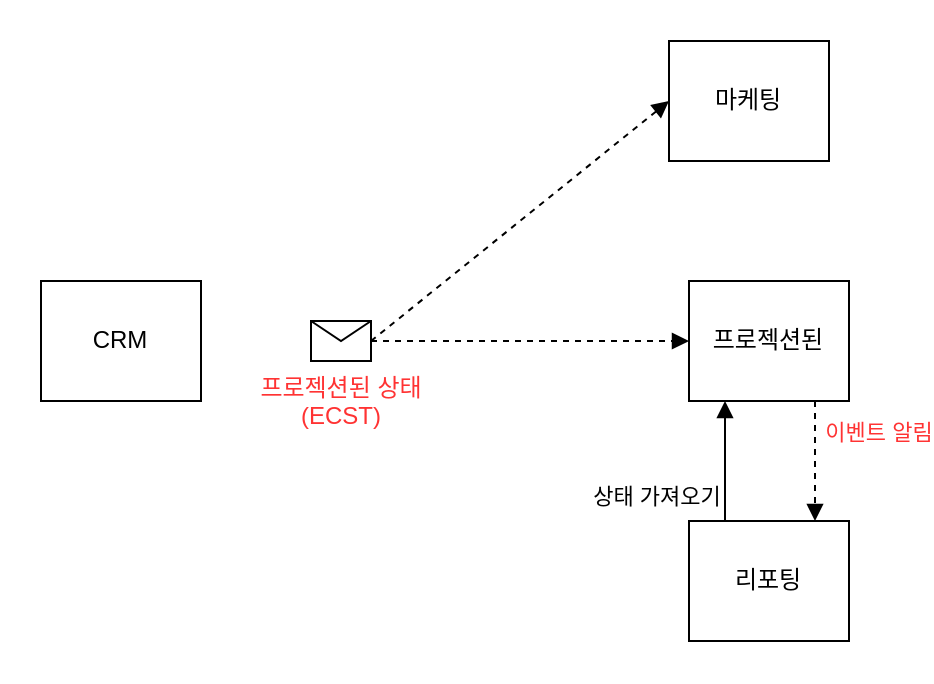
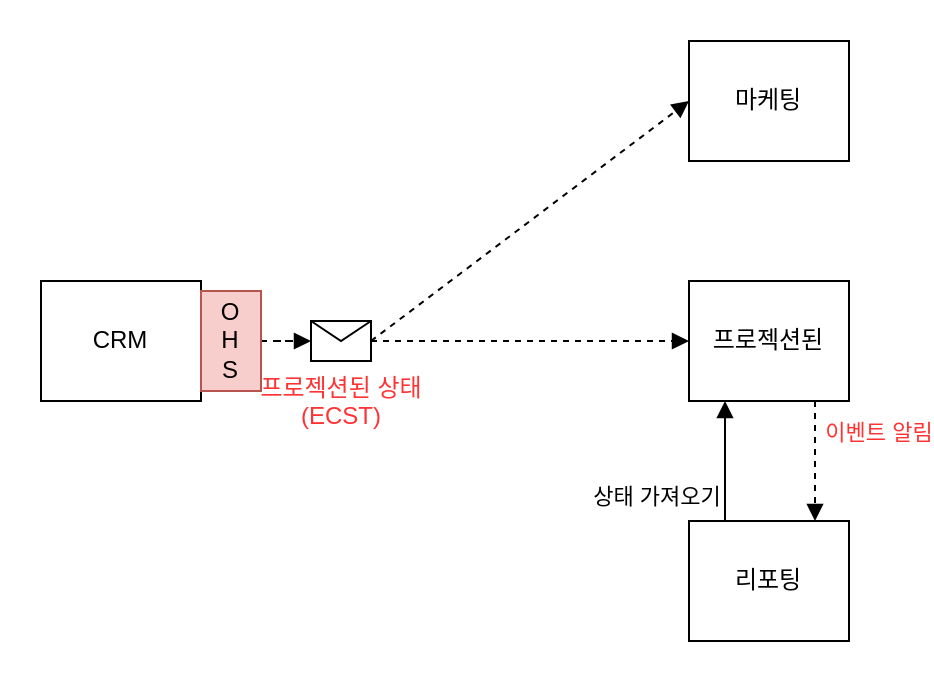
(749, 101) -> (769, 101)
none -> (231, 341)
none -> (295, 341)
